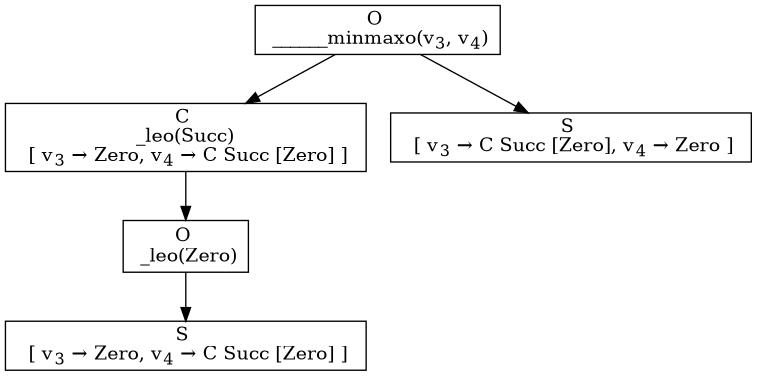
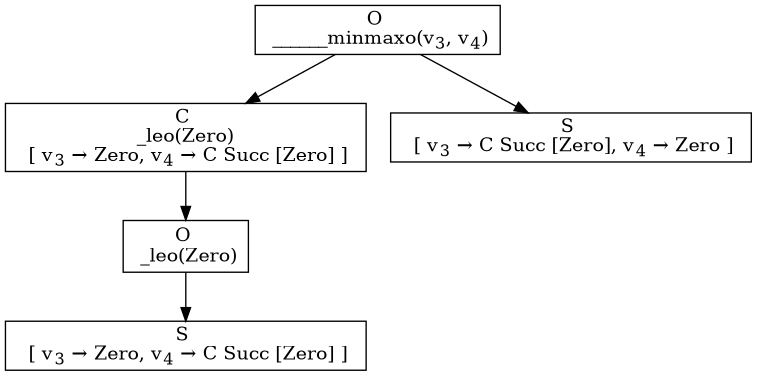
(186, 136) -> (186, 136)
